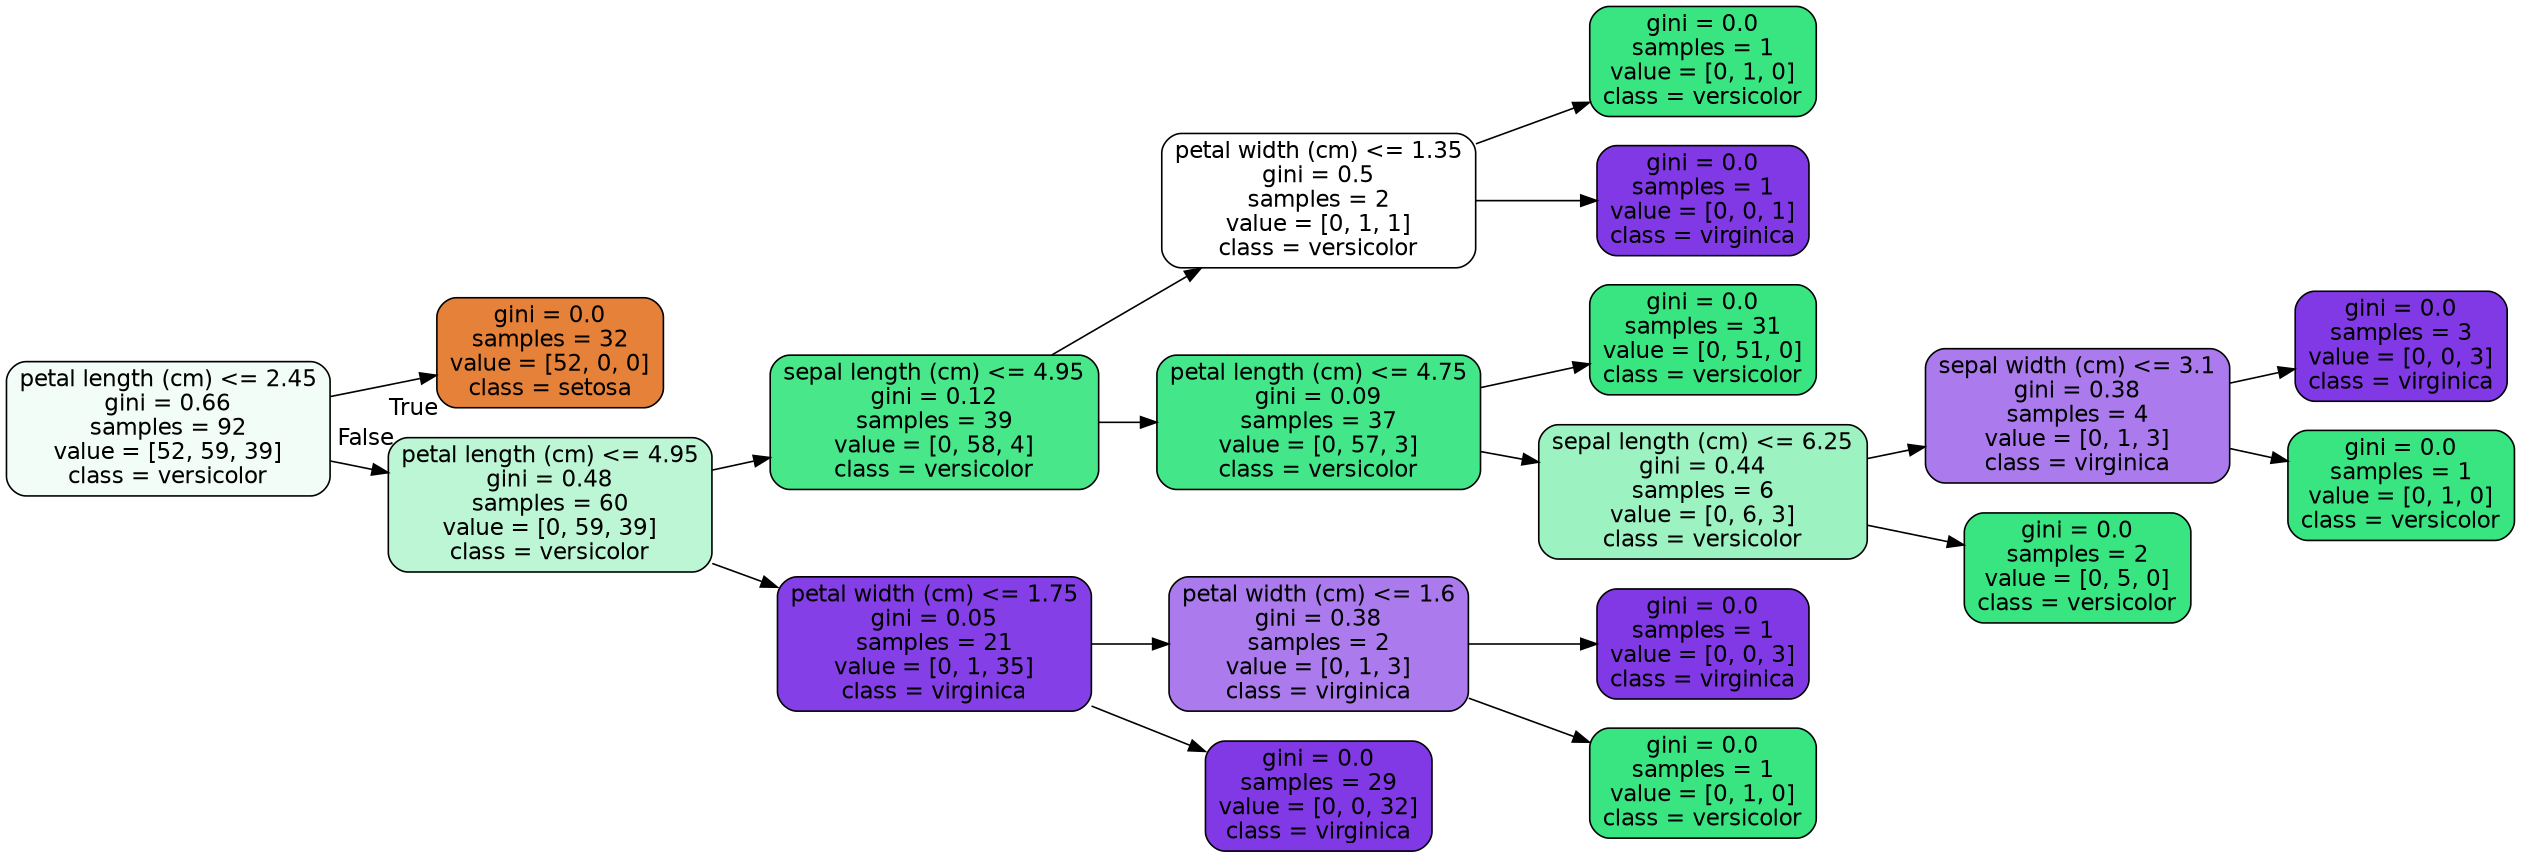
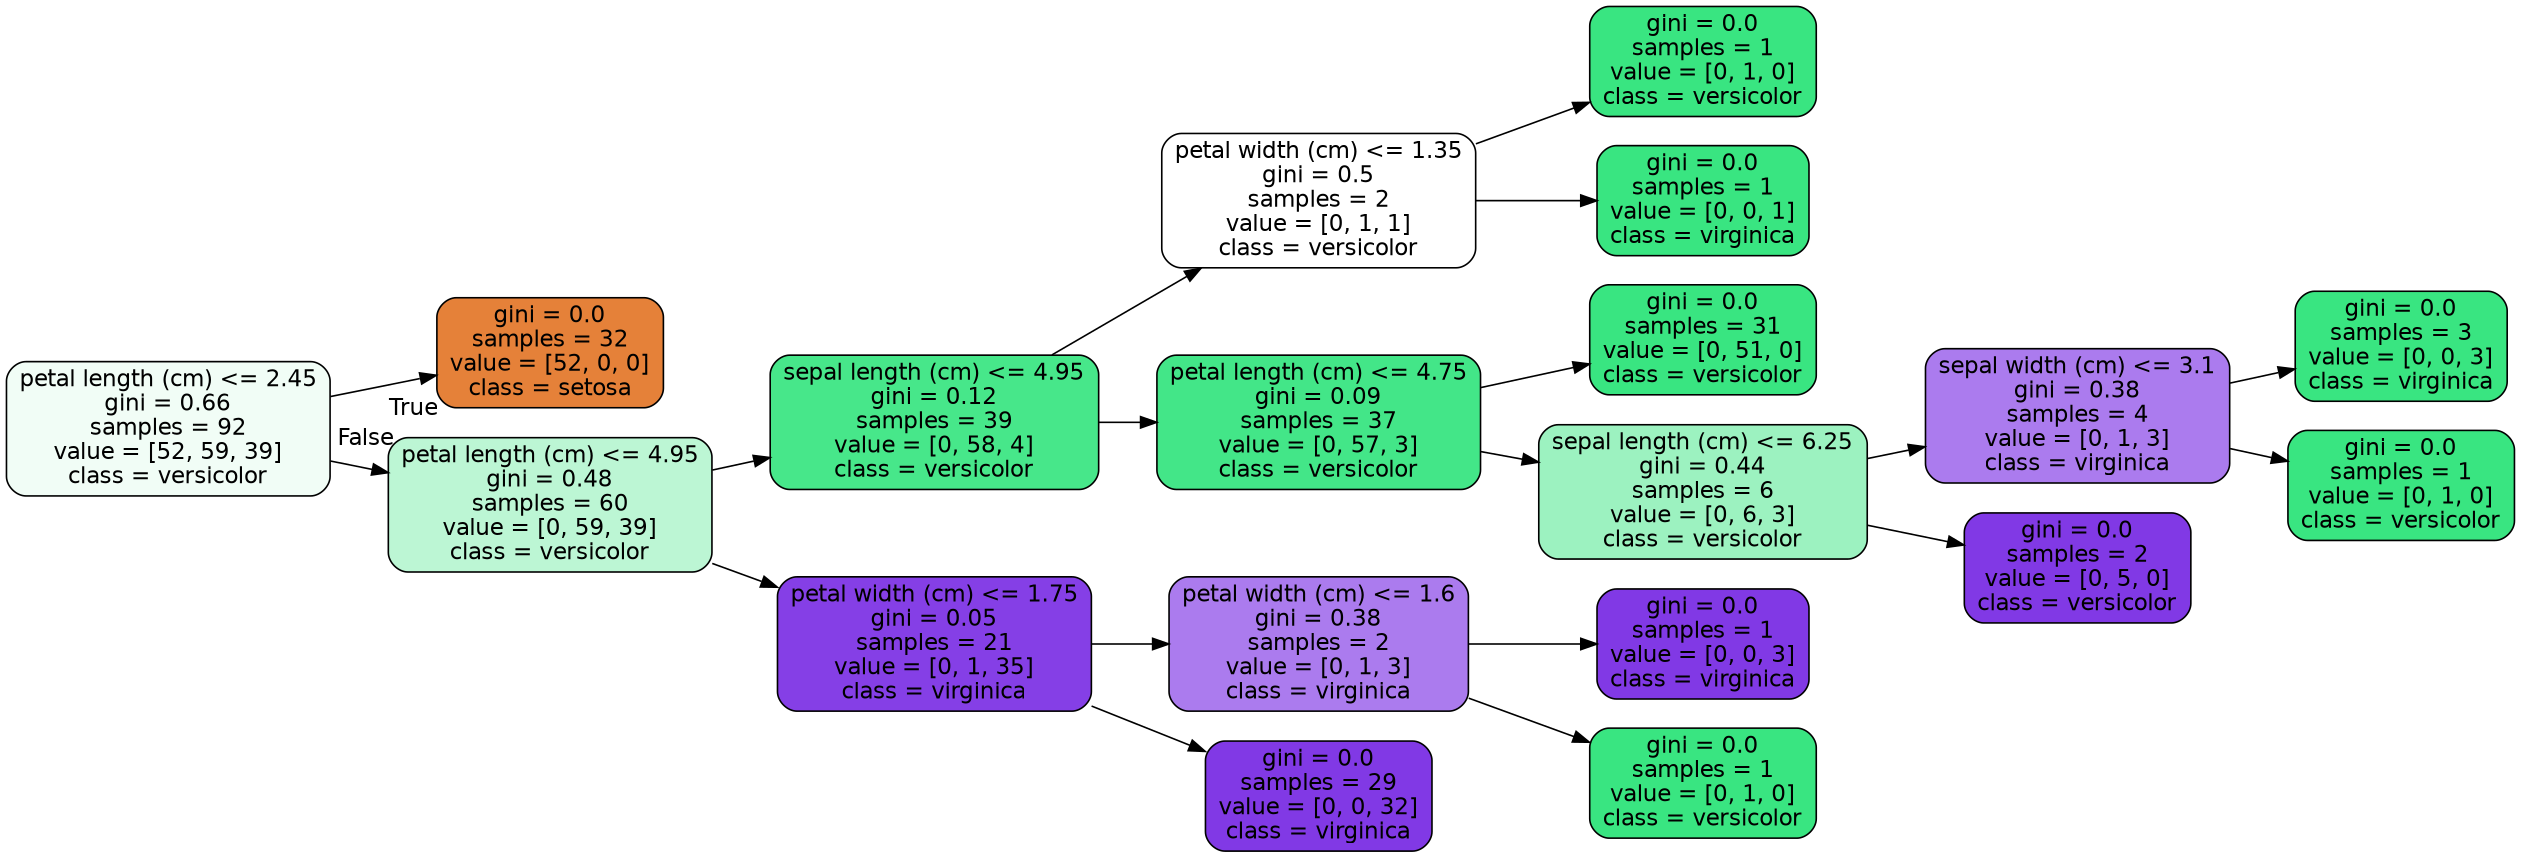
(1703, 201) -> (1703, 201)
(2401, 346) -> (2401, 346)
(2078, 568) -> (2078, 568)
